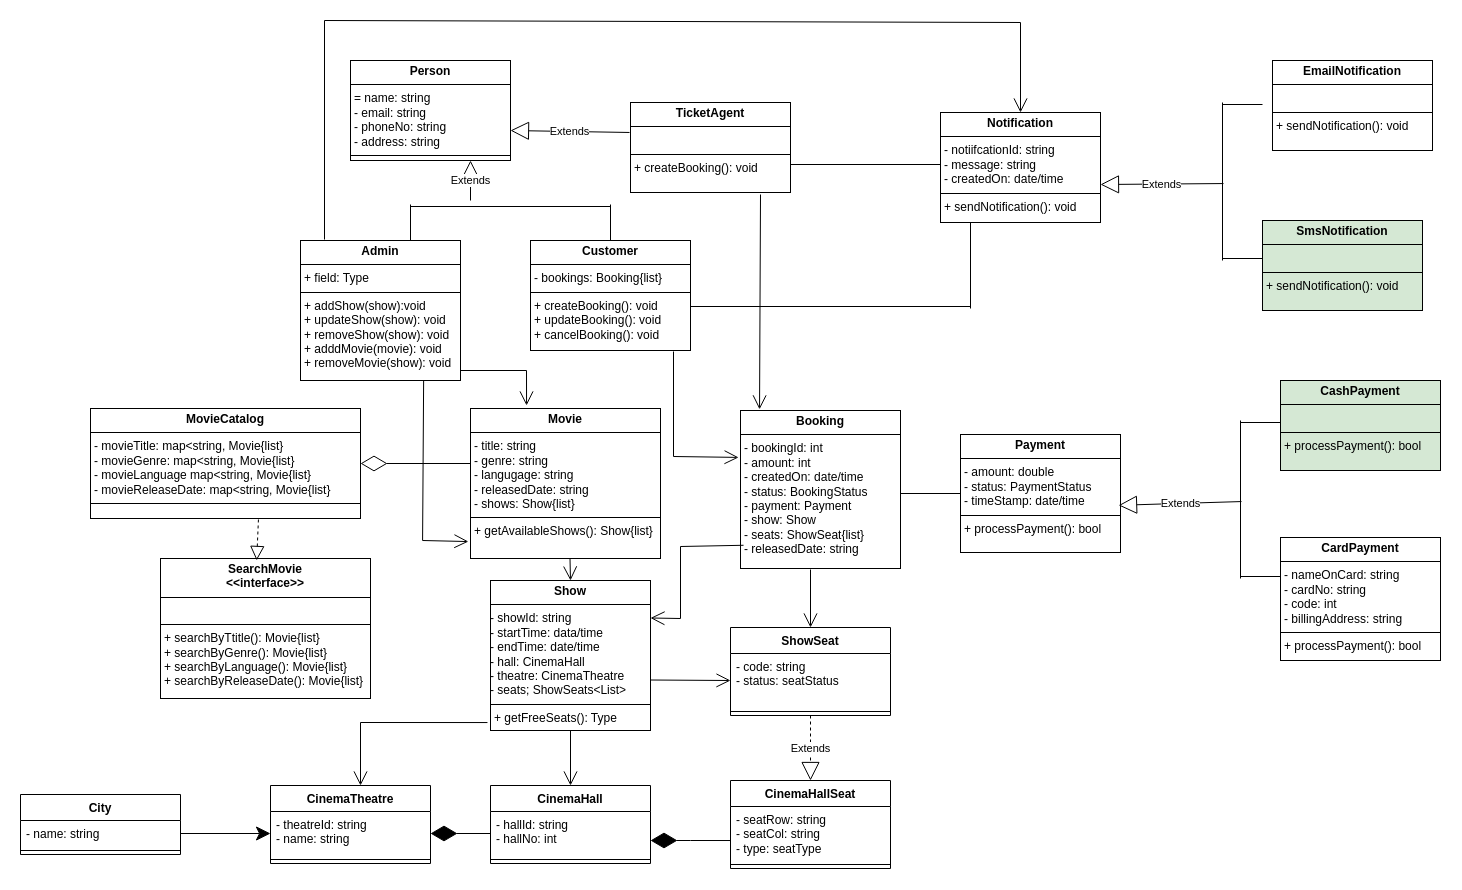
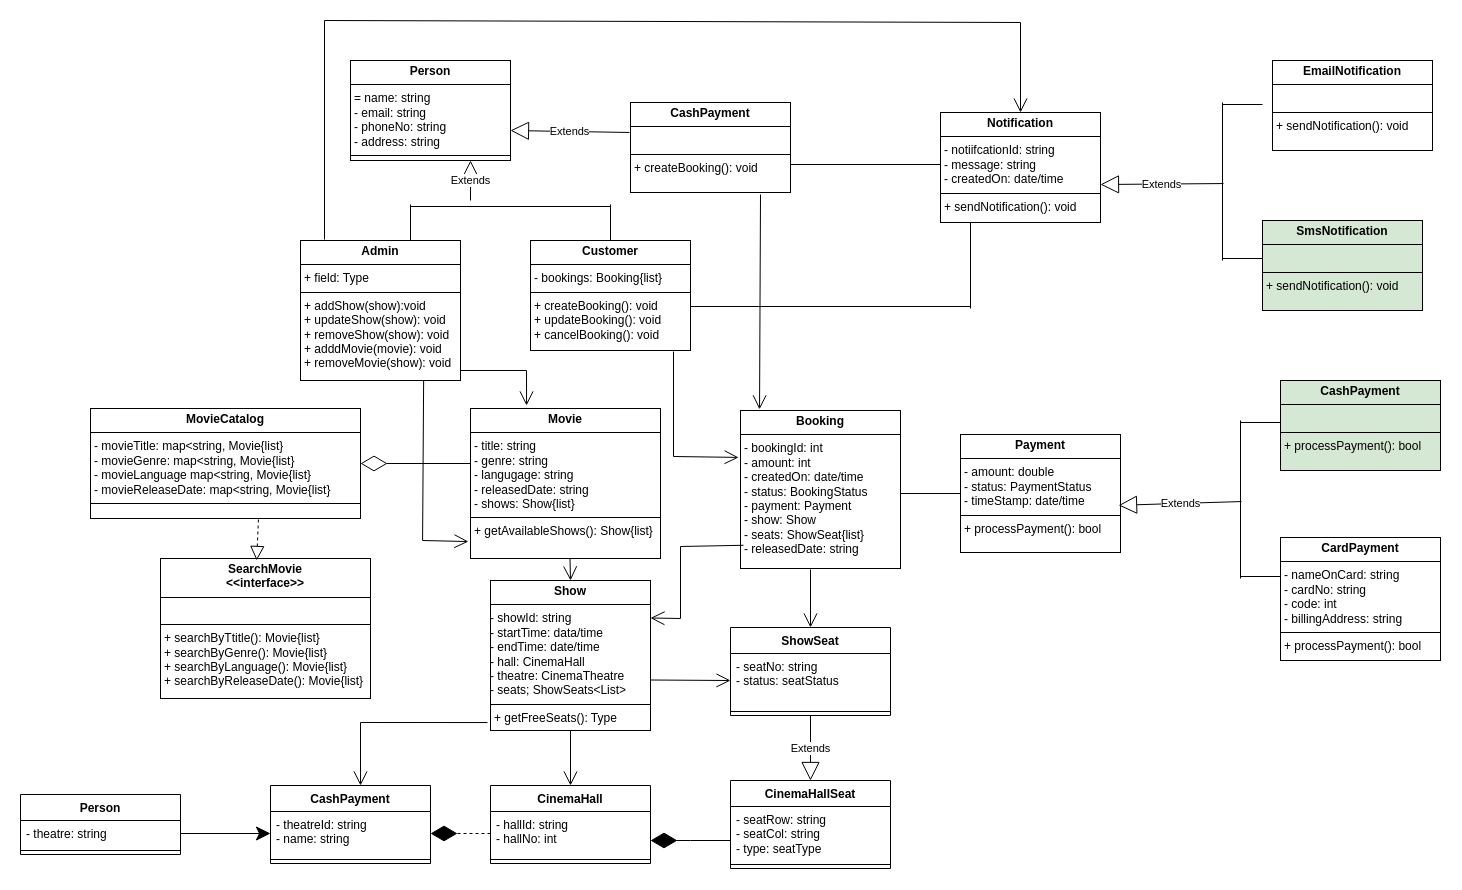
(700, 117) -> (700, 117)
(799, 675) -> (799, 675)
(811, 729) -> (811, 729)
(351, 800) -> (351, 800)
(101, 809) -> (101, 809)
(472, 834) -> (472, 834)
(67, 835) -> (77, 835)
